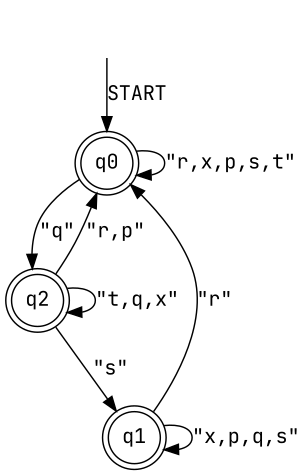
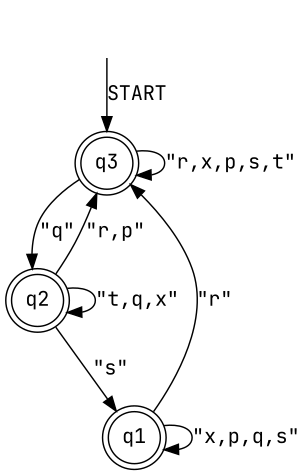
(107, 163) -> (107, 163)
